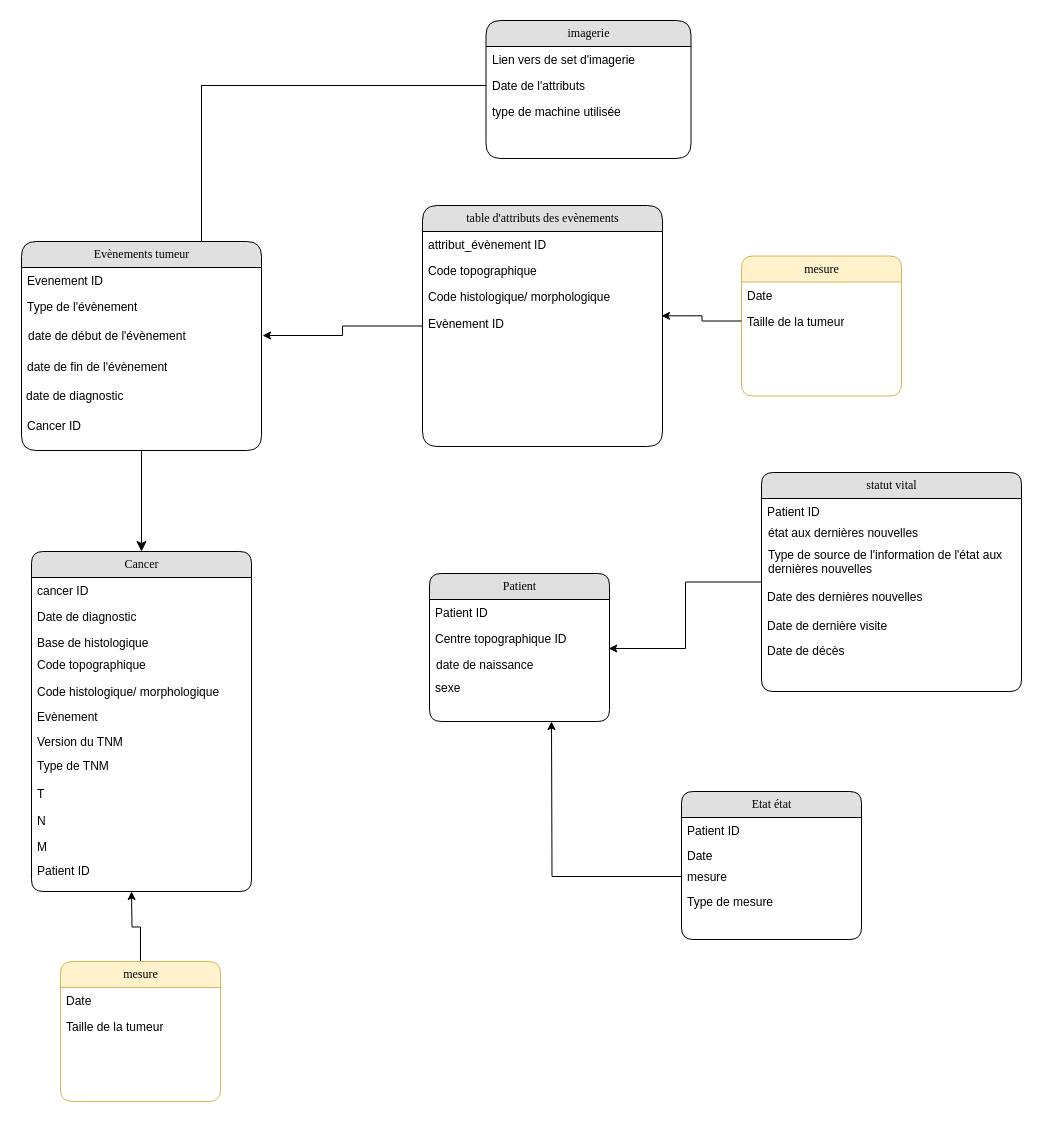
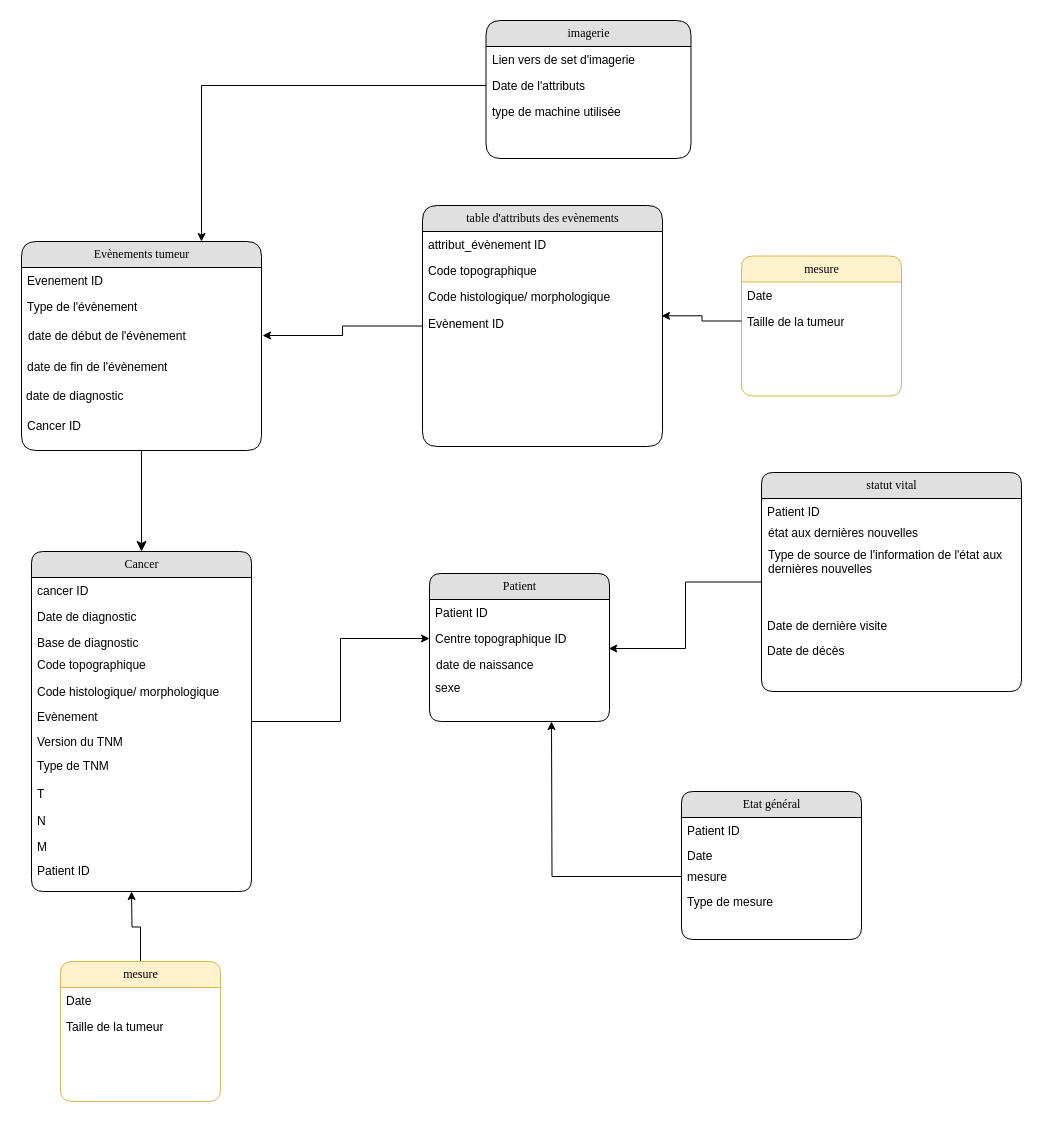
(202, 236) -> (202, 233)
(852, 597) -> none
(97, 644) -> (92, 644)
none -> (341, 684)
(772, 805) -> (772, 805)
